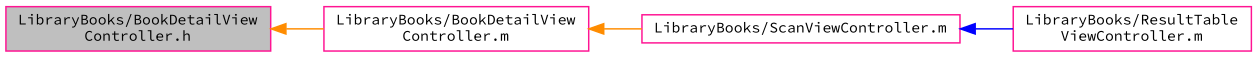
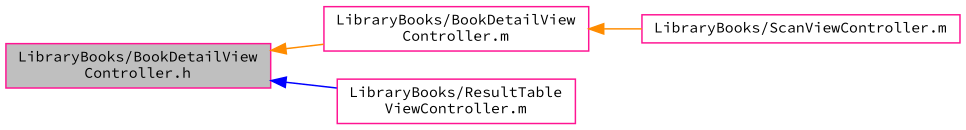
(994, 29) -> (311, 85)
